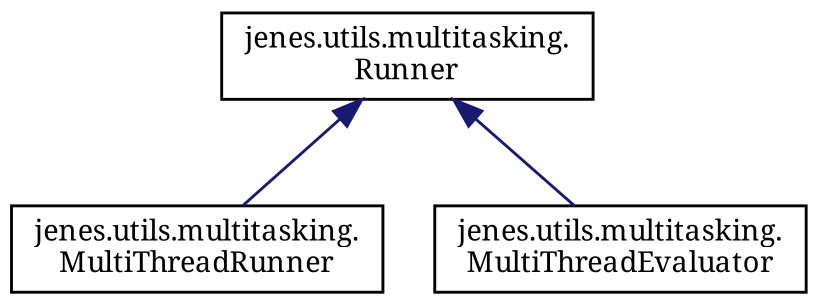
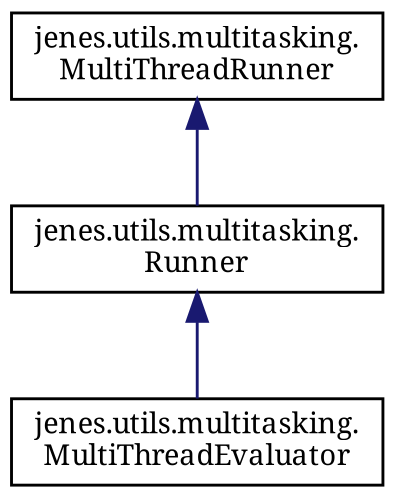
(291, 162) -> (197, 167)
